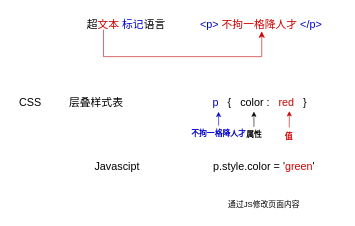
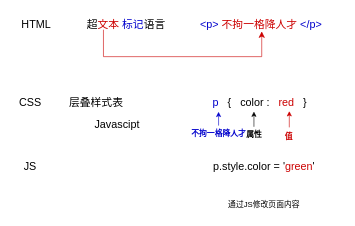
none -> (36, 24)
none -> (30, 167)
(117, 167) -> (117, 125)
